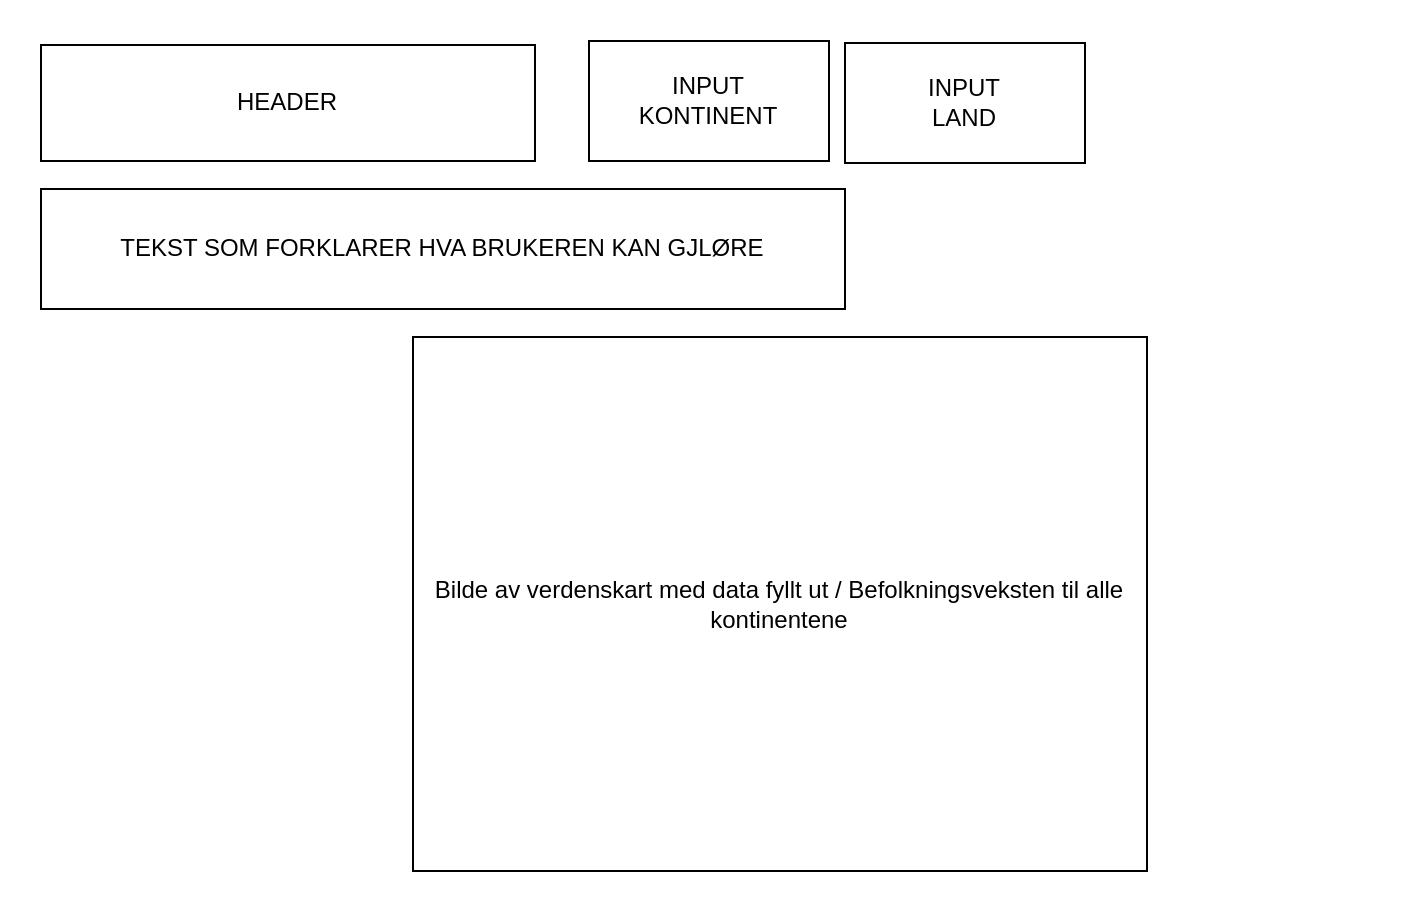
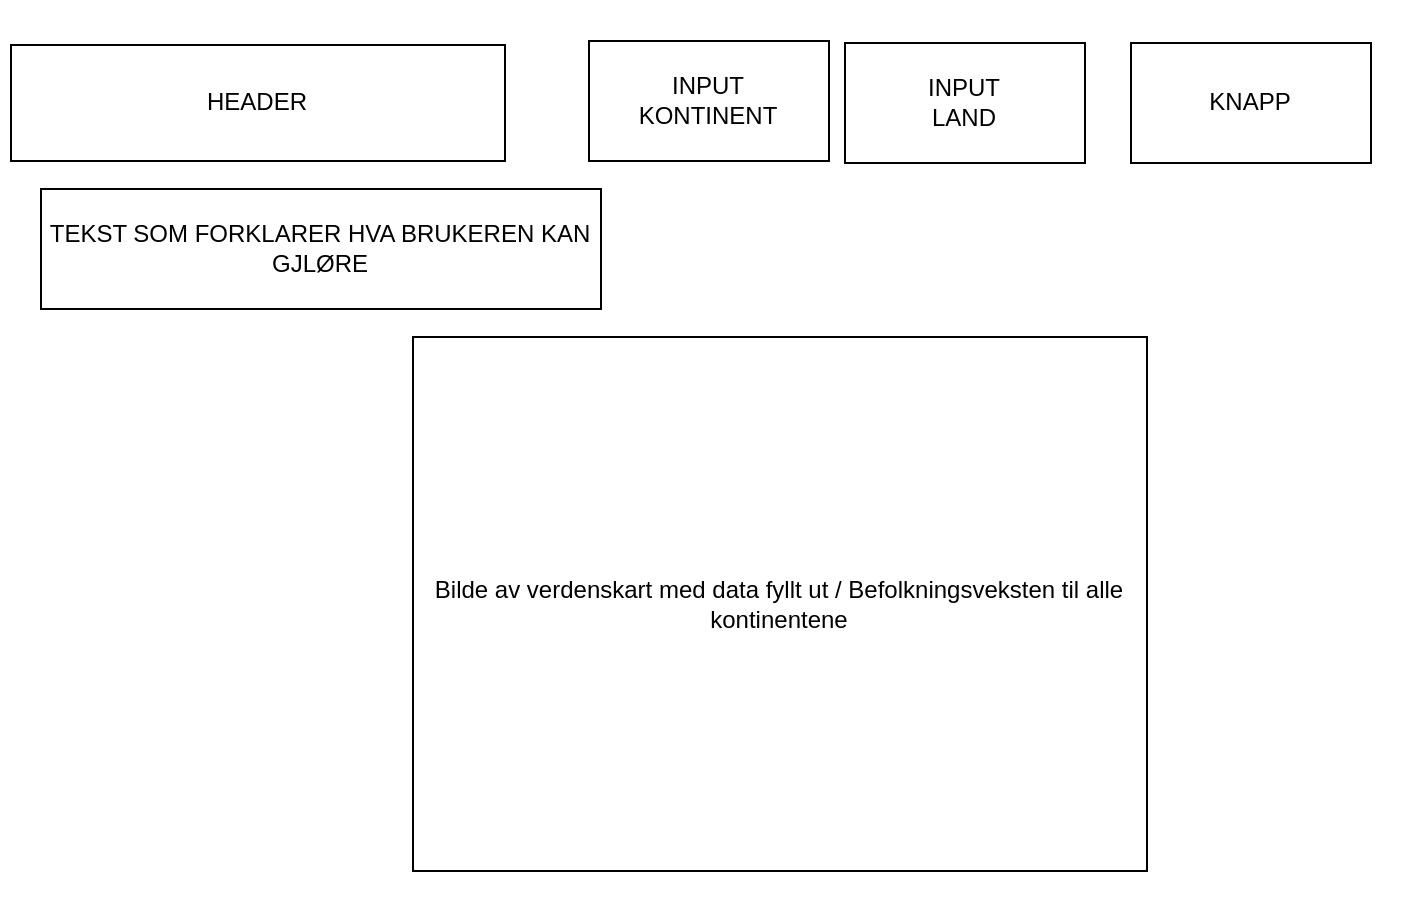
(288, 103) -> (258, 103)
none -> (1251, 103)
(443, 249) -> (321, 249)
